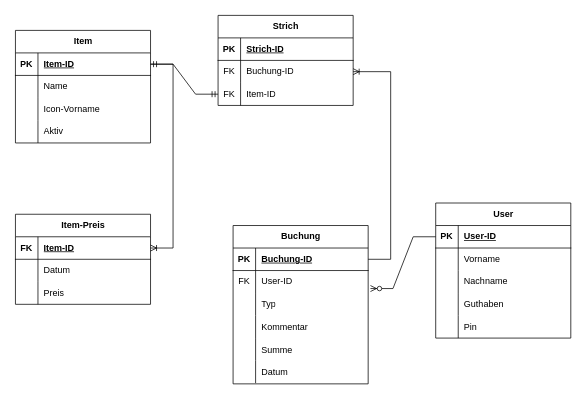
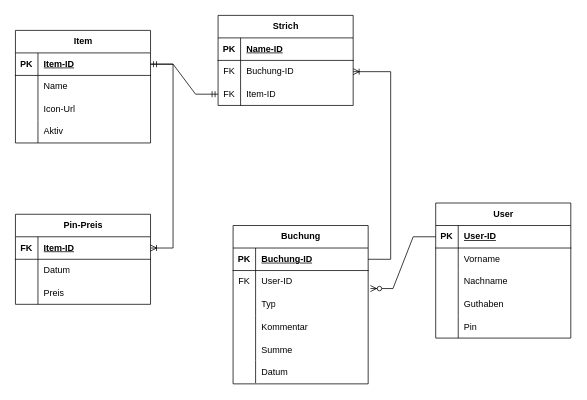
(268, 49) -> (264, 49)
(74, 109) -> (63, 109)
(83, 225) -> (83, 225)
